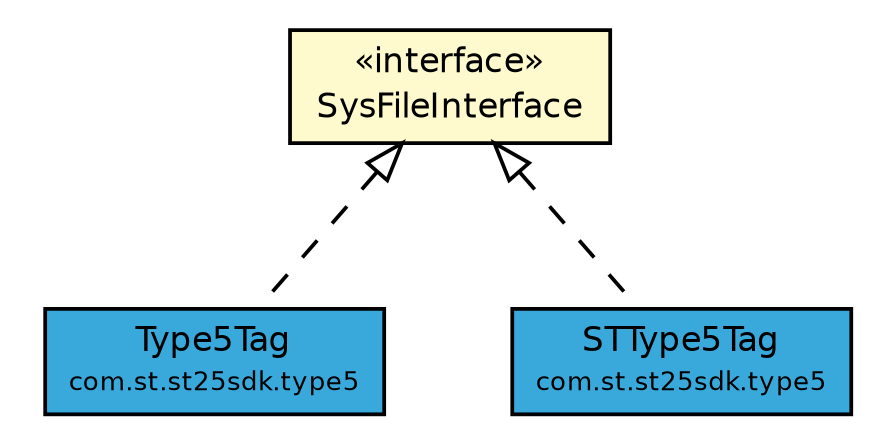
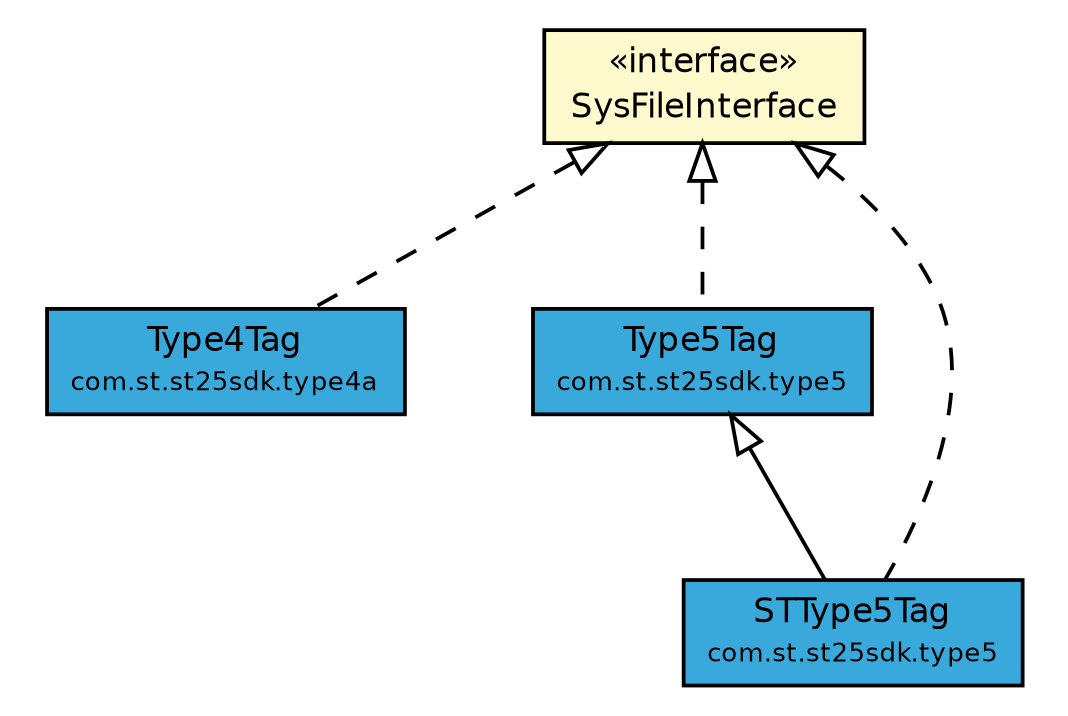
none -> (224, 362)
none -> (788, 514)
